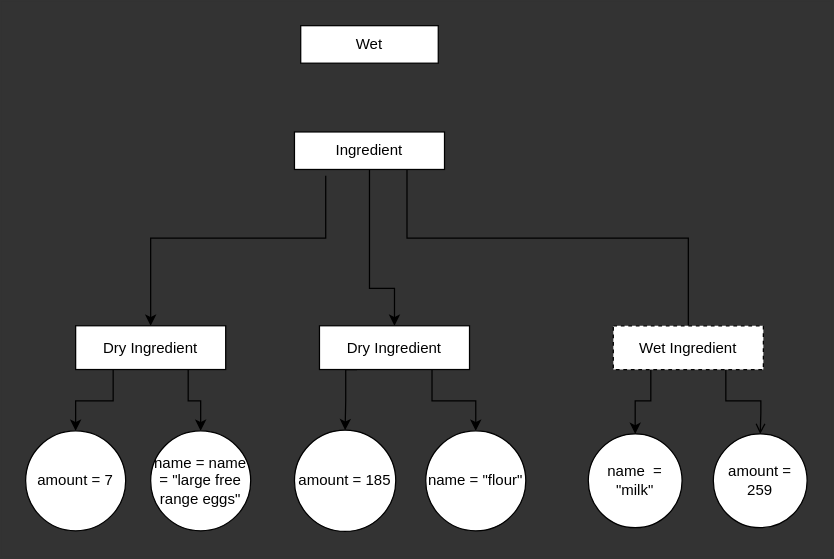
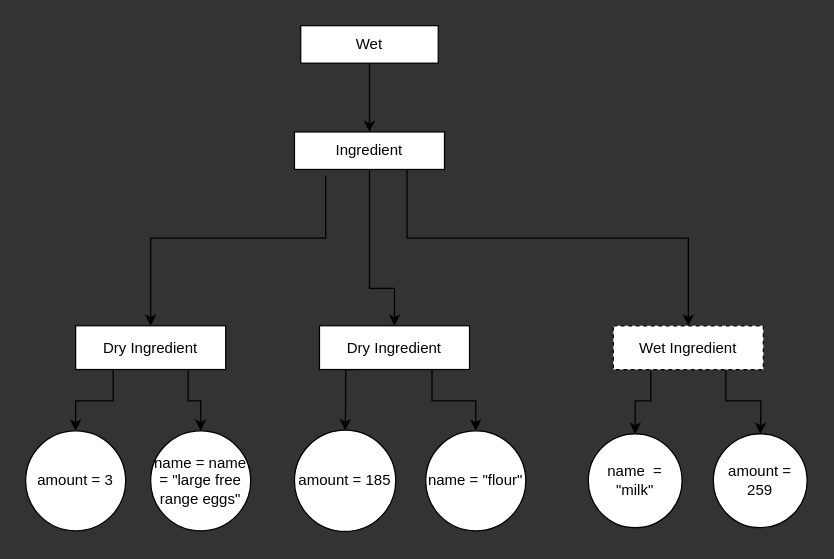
none -> (369, 94)
(688, 319) -> (688, 316)
(760, 426) -> (760, 424)
(76, 481) -> (76, 481)
